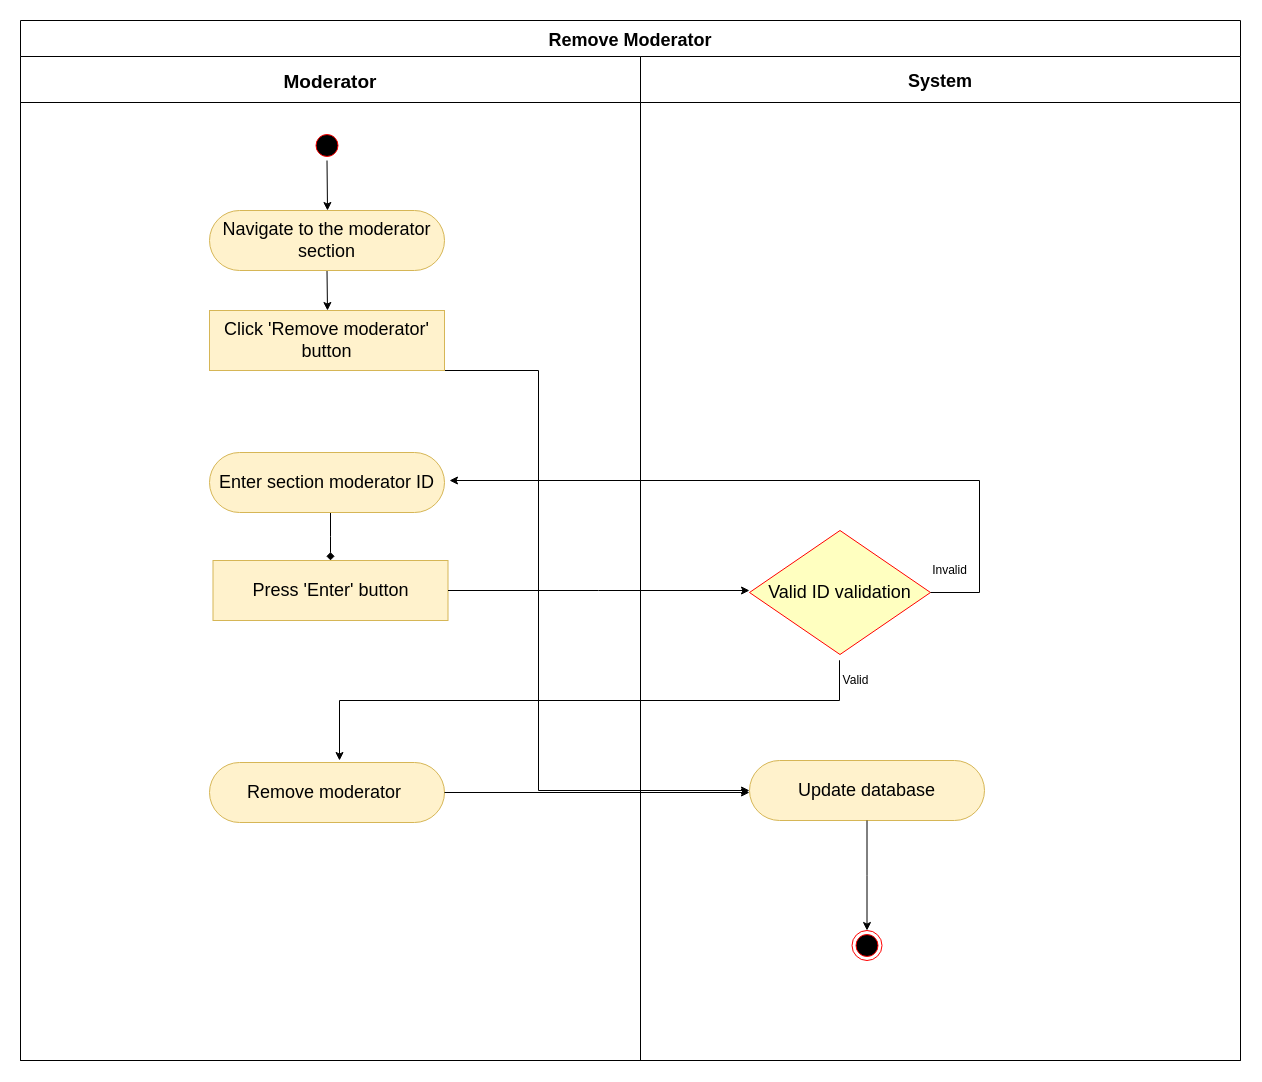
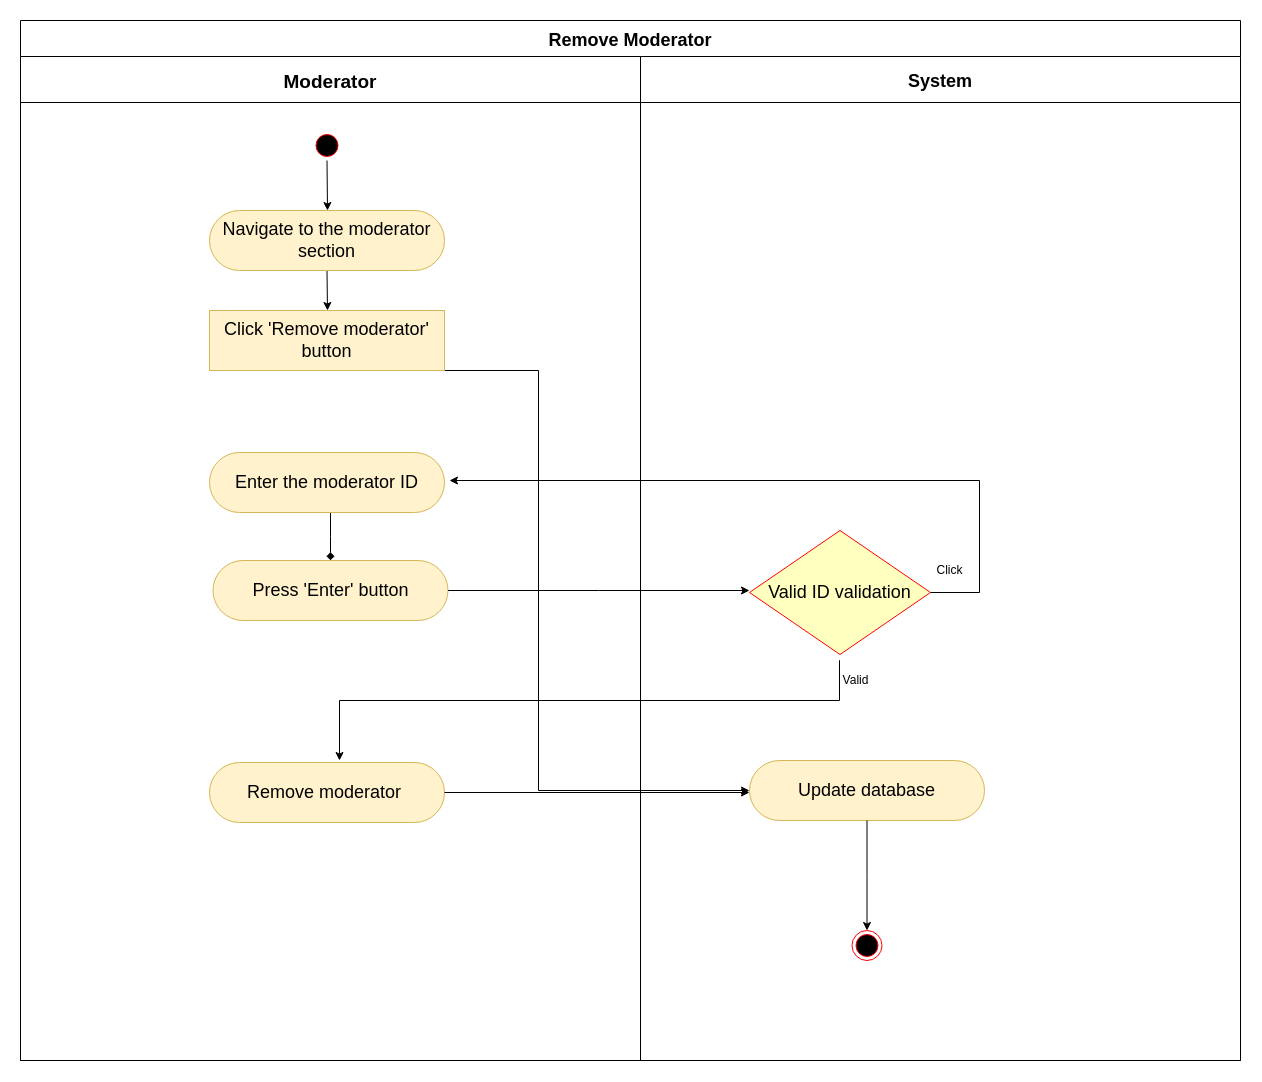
(327, 483) -> (327, 483)
(950, 571) -> (950, 571)
(331, 591) -> (331, 591)
